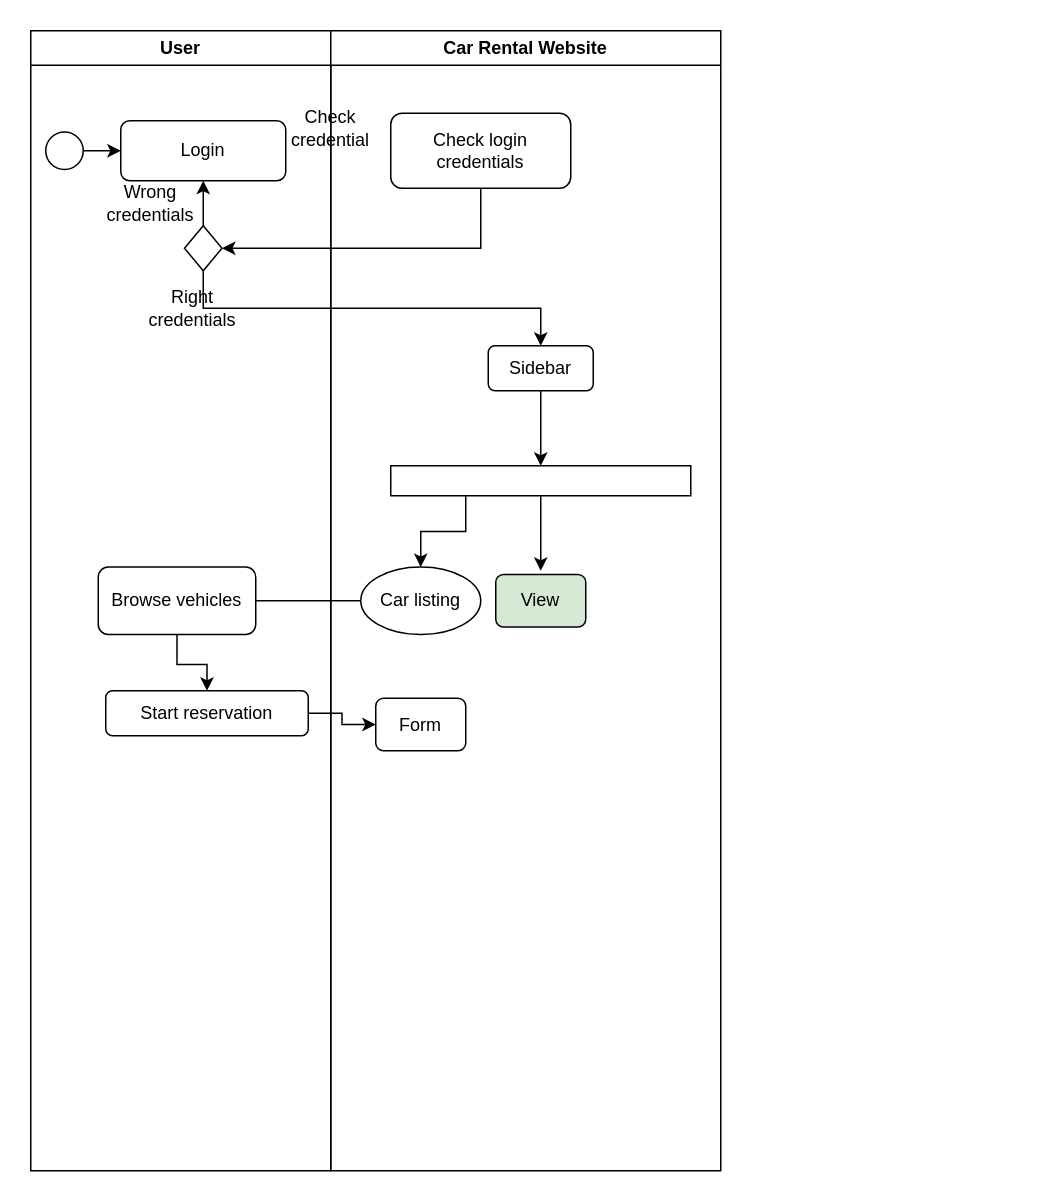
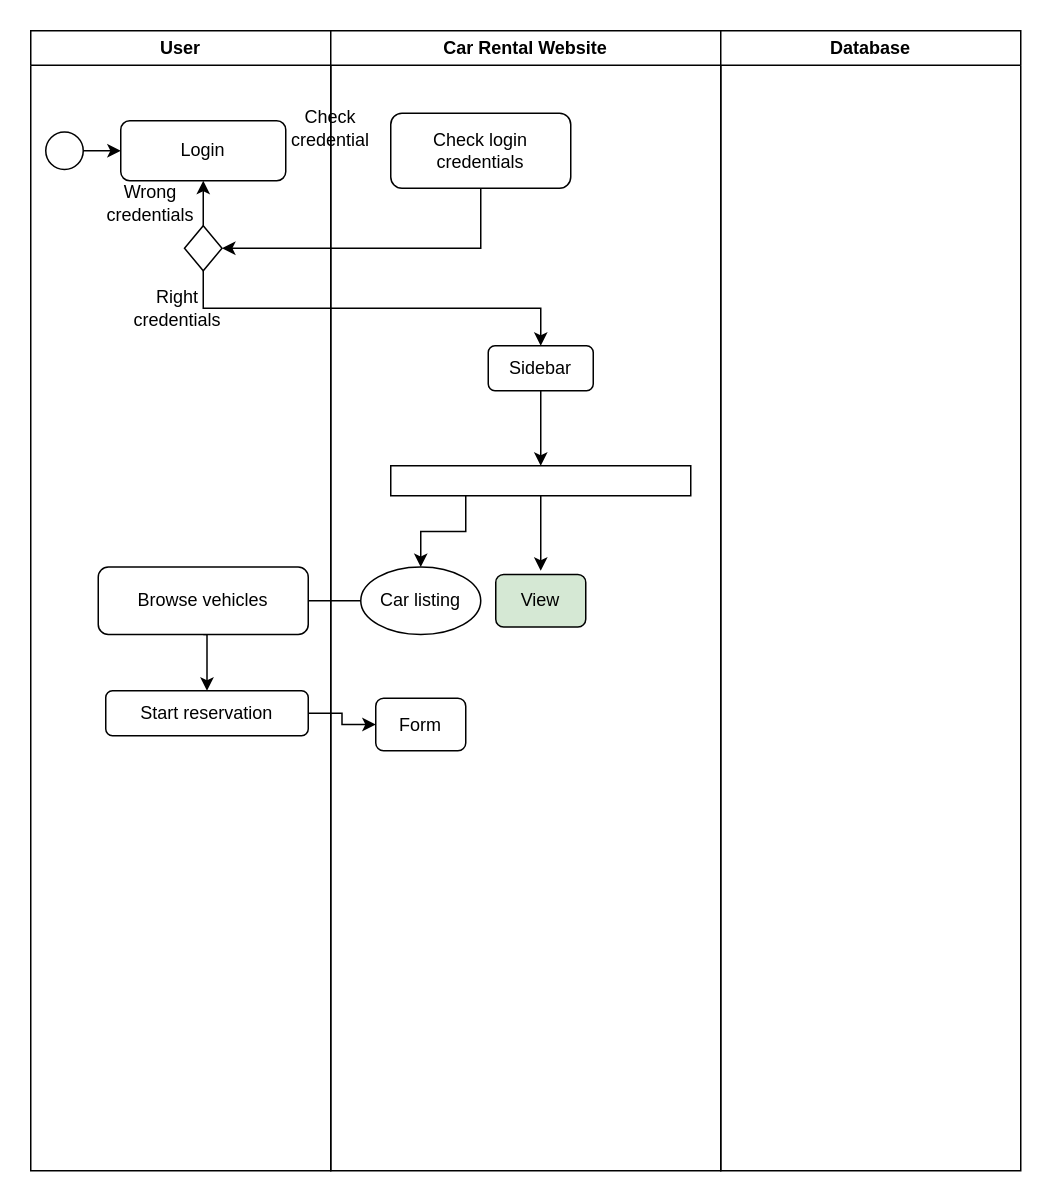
(192, 308) -> (177, 308)
(177, 601) -> (203, 601)
none -> (871, 601)
